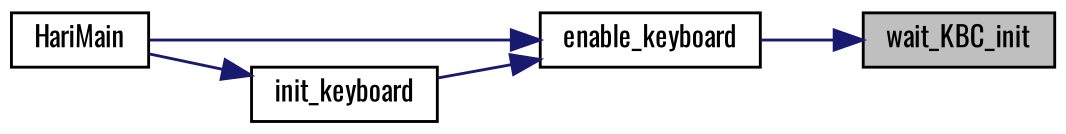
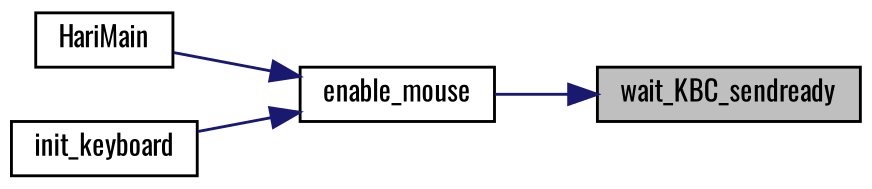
(650, 40) -> (397, 94)
(959, 40) -> (729, 94)
(186, 62) -> none
